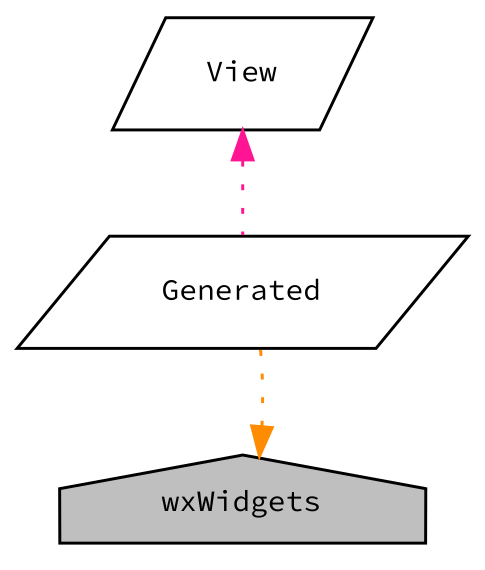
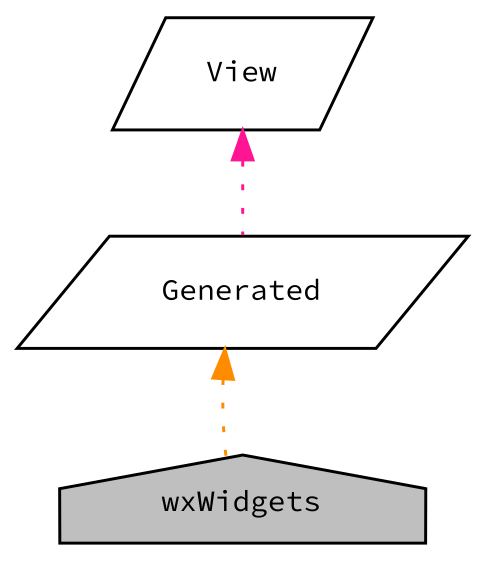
(263, 388) -> (223, 418)
